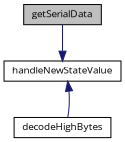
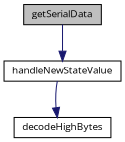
(69, 104) -> (56, 94)
